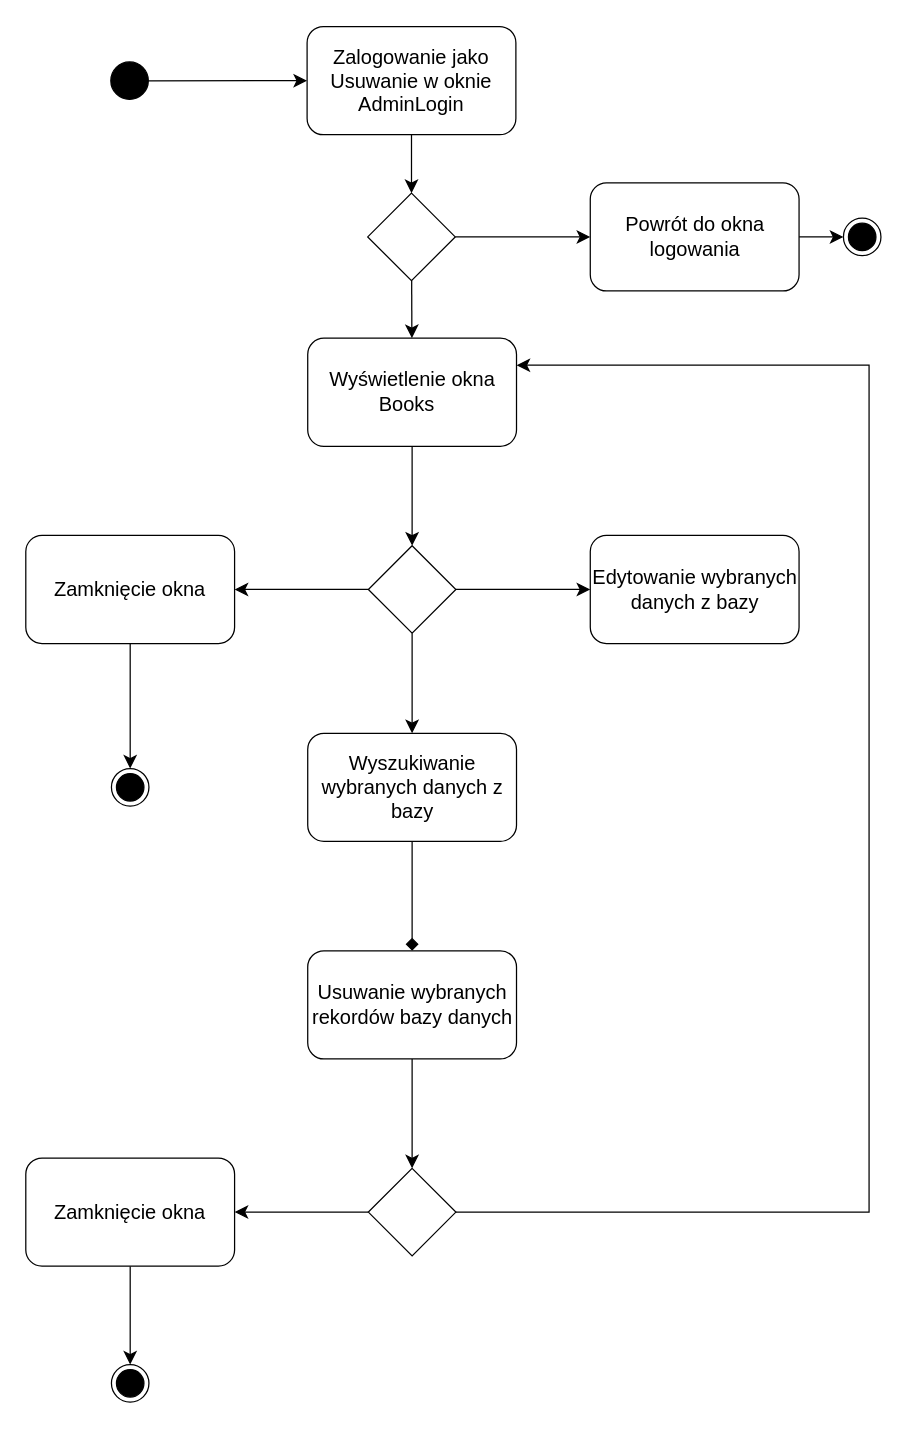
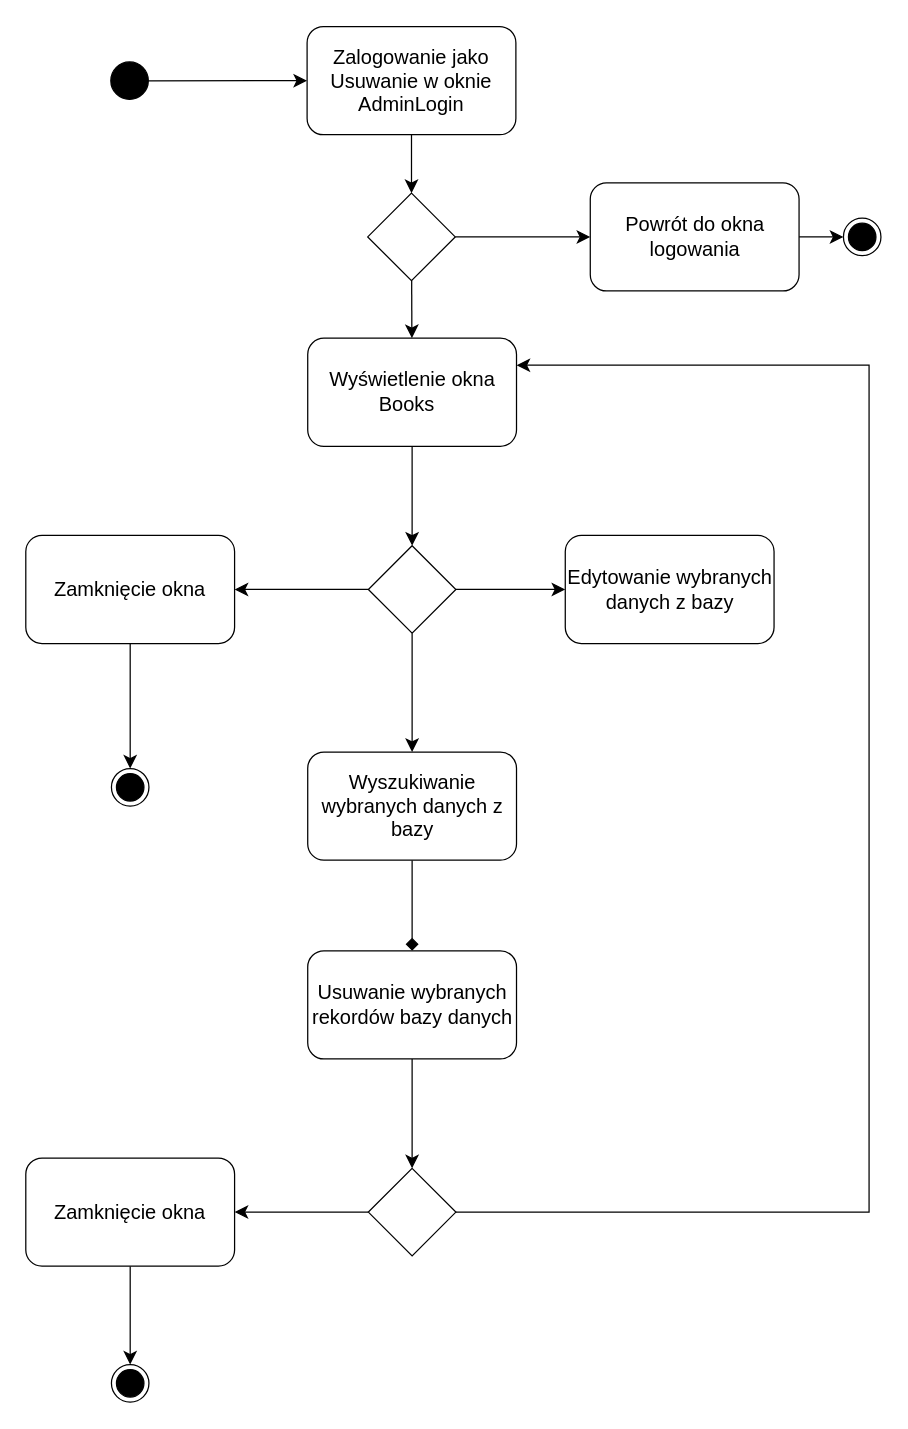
(694, 589) -> (669, 589)
(412, 787) -> (412, 806)
